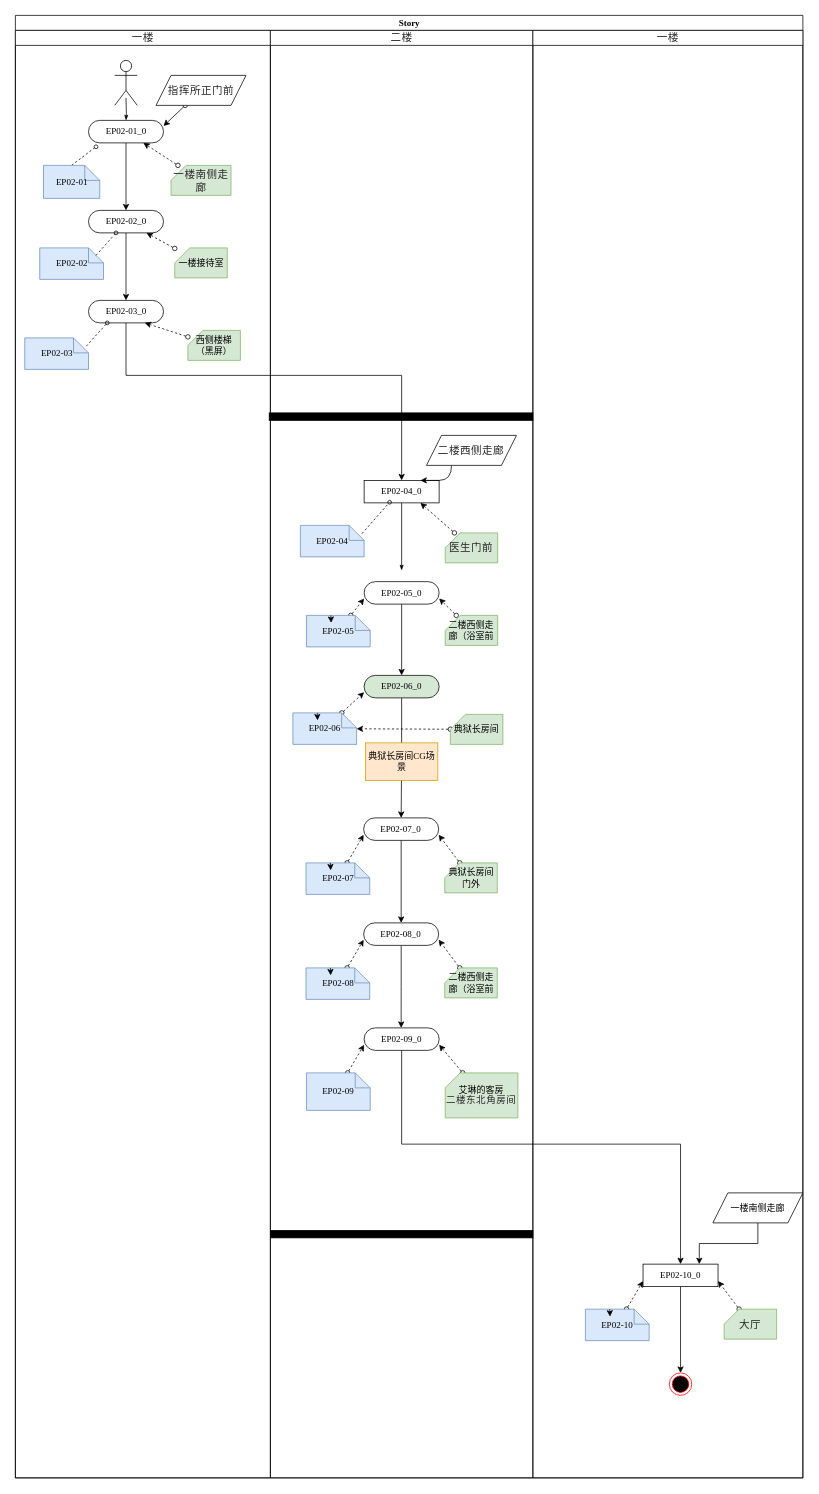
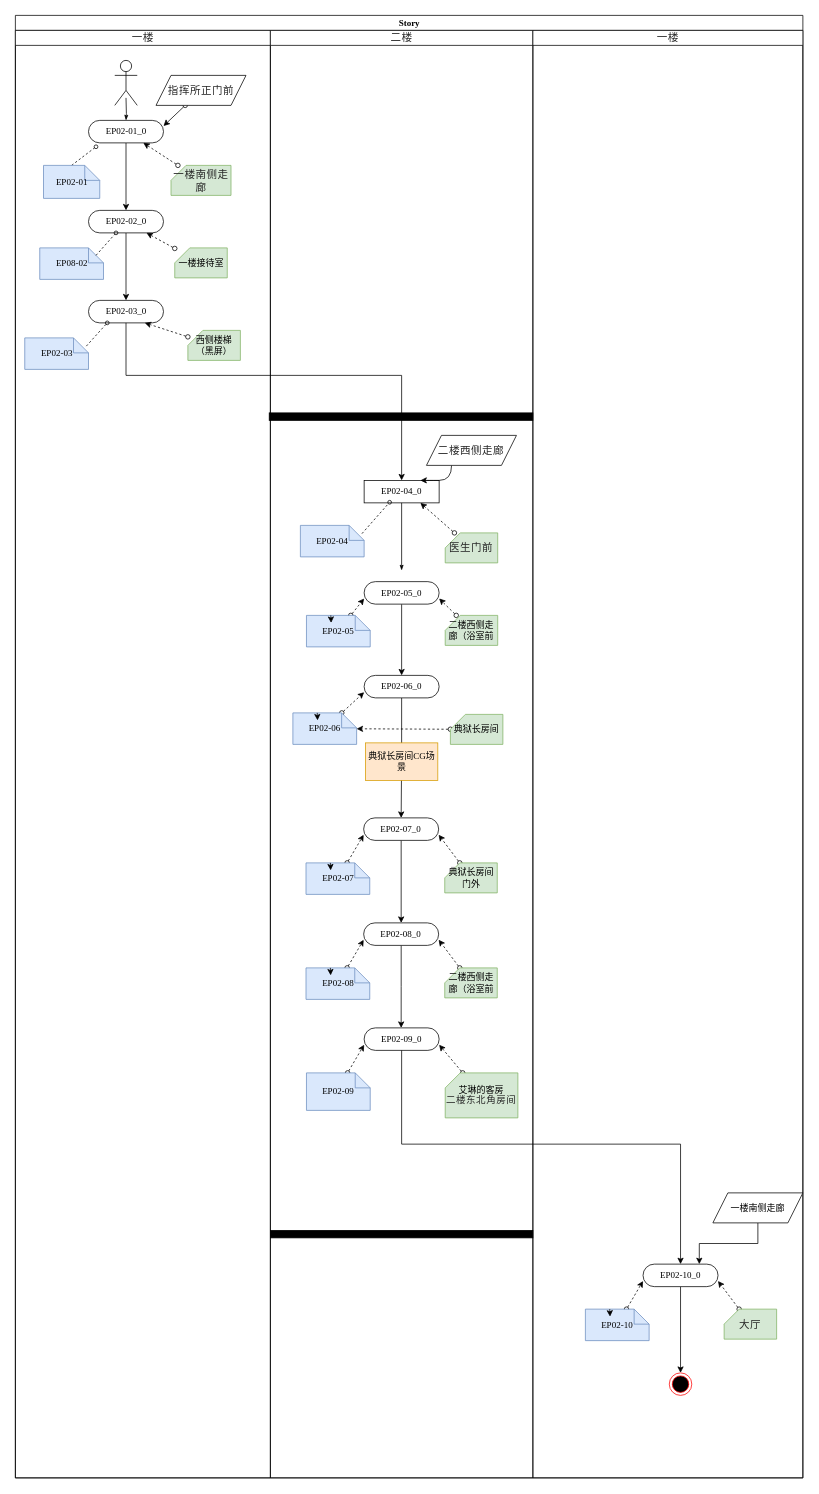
(72, 264) -> (72, 264)
(402, 687) -> (402, 687)
(681, 1275) -> (681, 1275)
